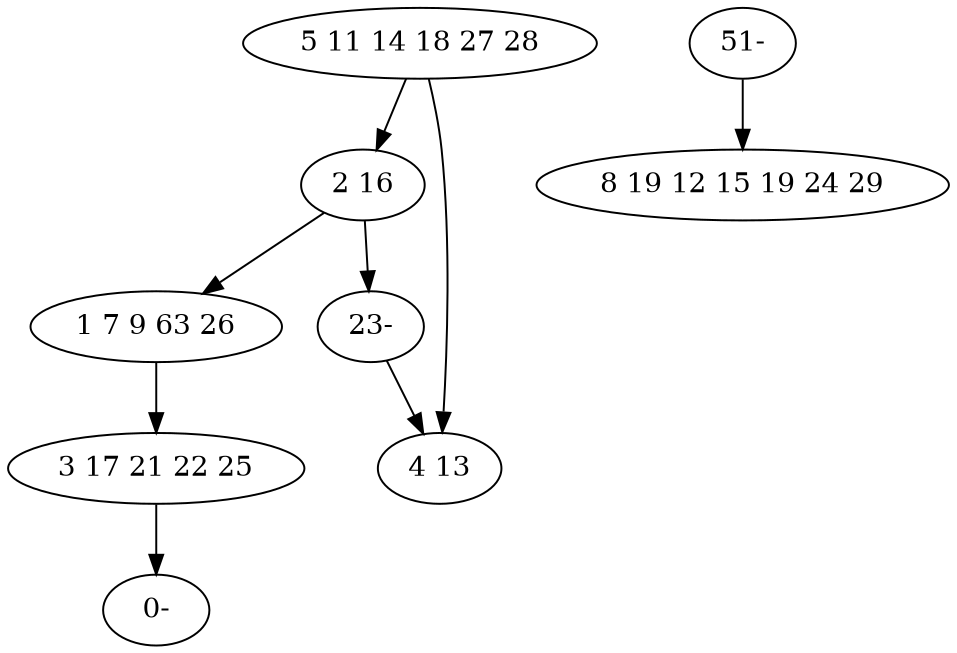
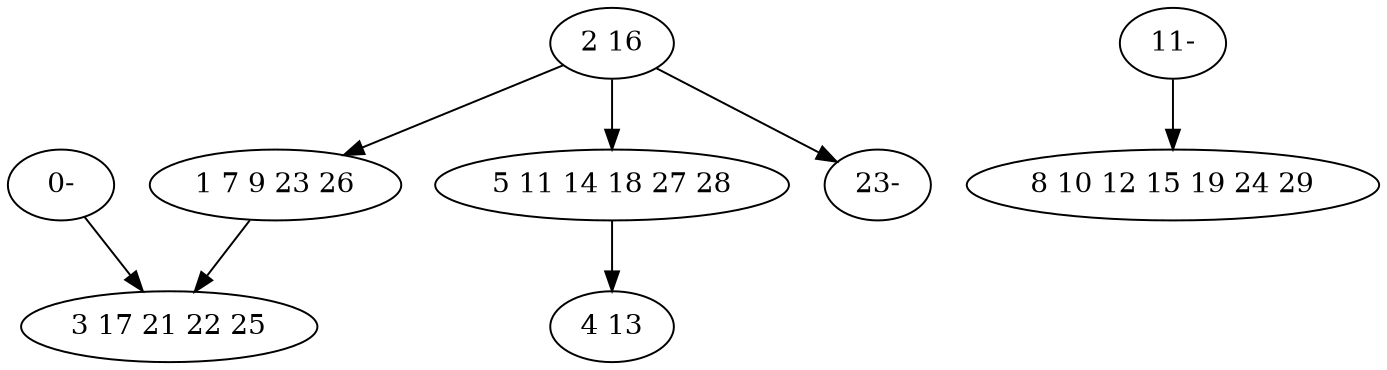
(743, 43) -> (1173, 43)
(395, 105) -> (612, 104)
(743, 185) -> (1173, 185)
(156, 327) -> (276, 185)
(401, 388) -> none
(156, 530) -> (107, 246)
